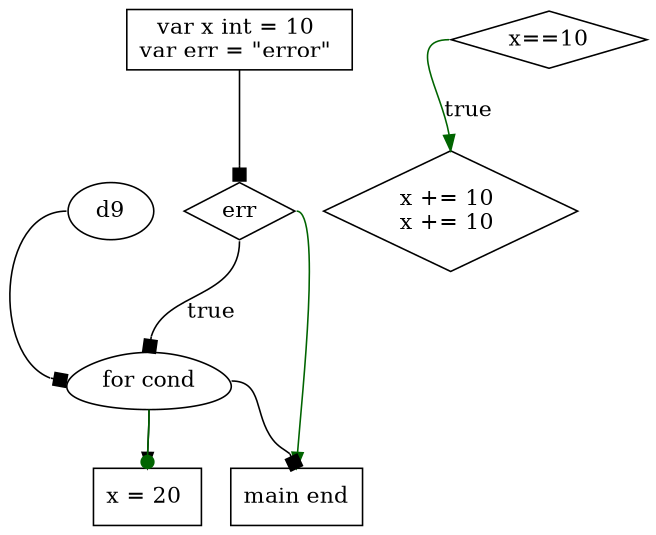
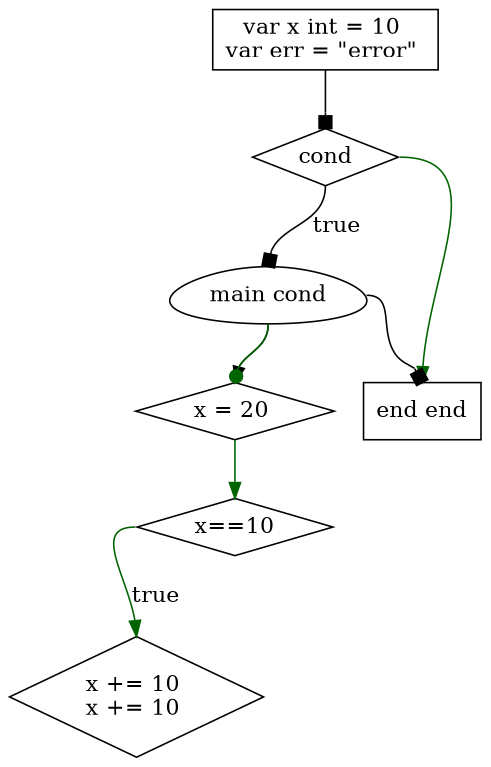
(111, 211) -> none
(240, 211) -> (325, 157)
(149, 381) -> (268, 295)
none -> (235, 461)
(147, 497) -> (235, 411)
(297, 497) -> (422, 411)
